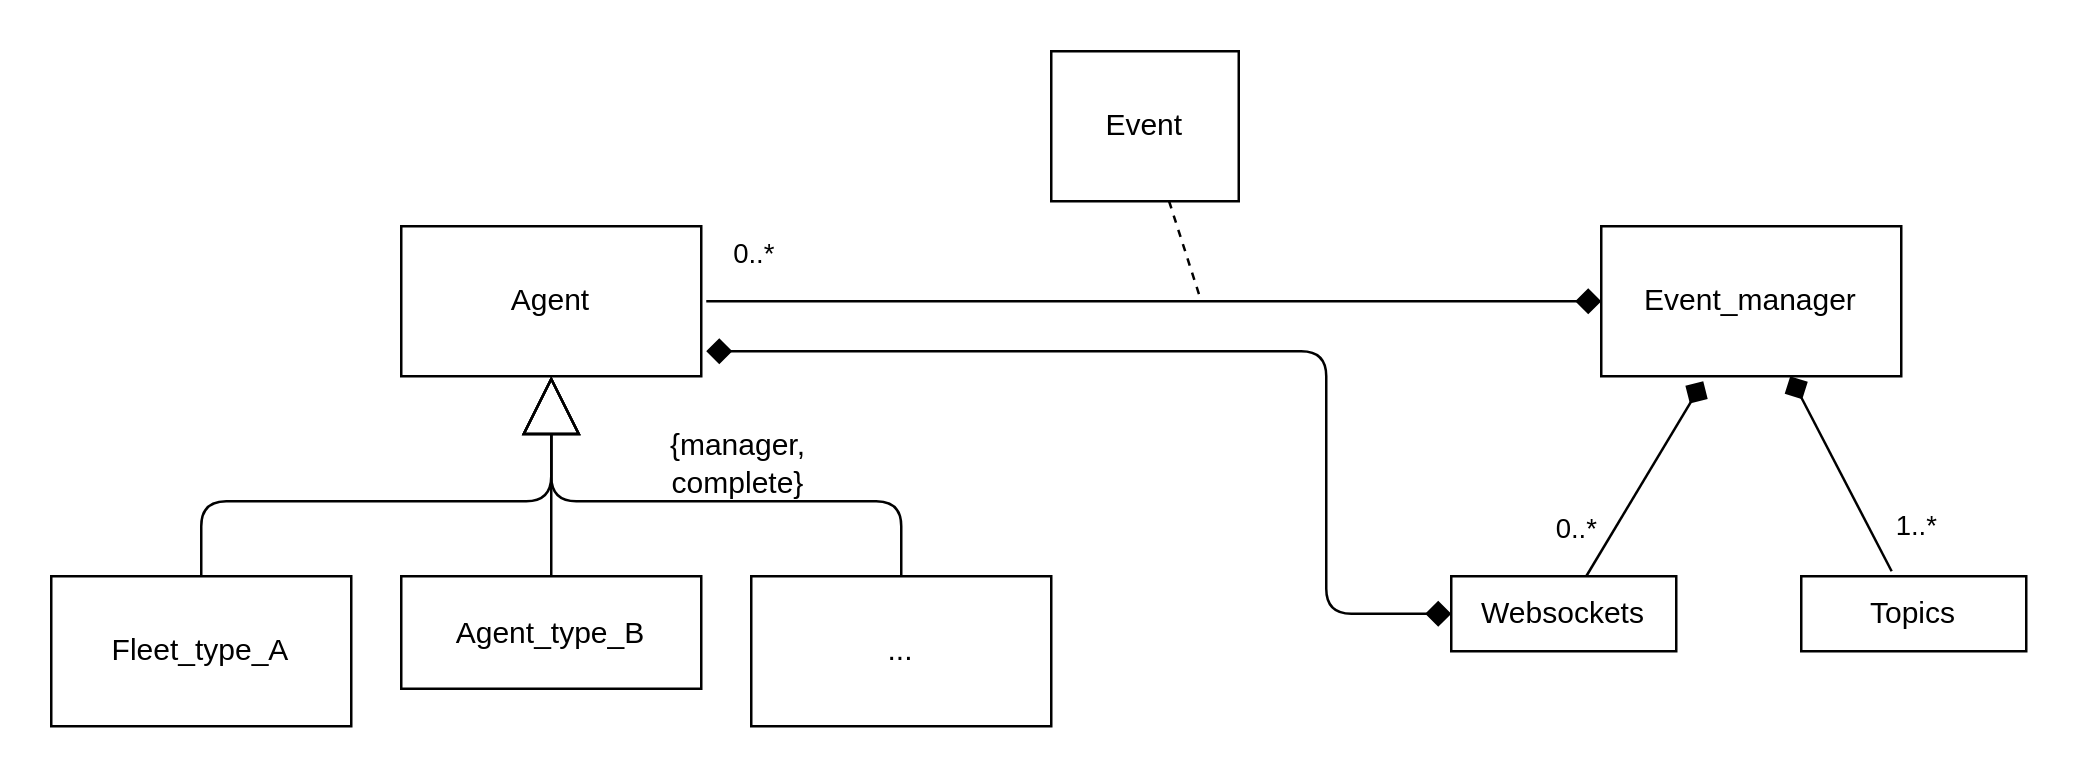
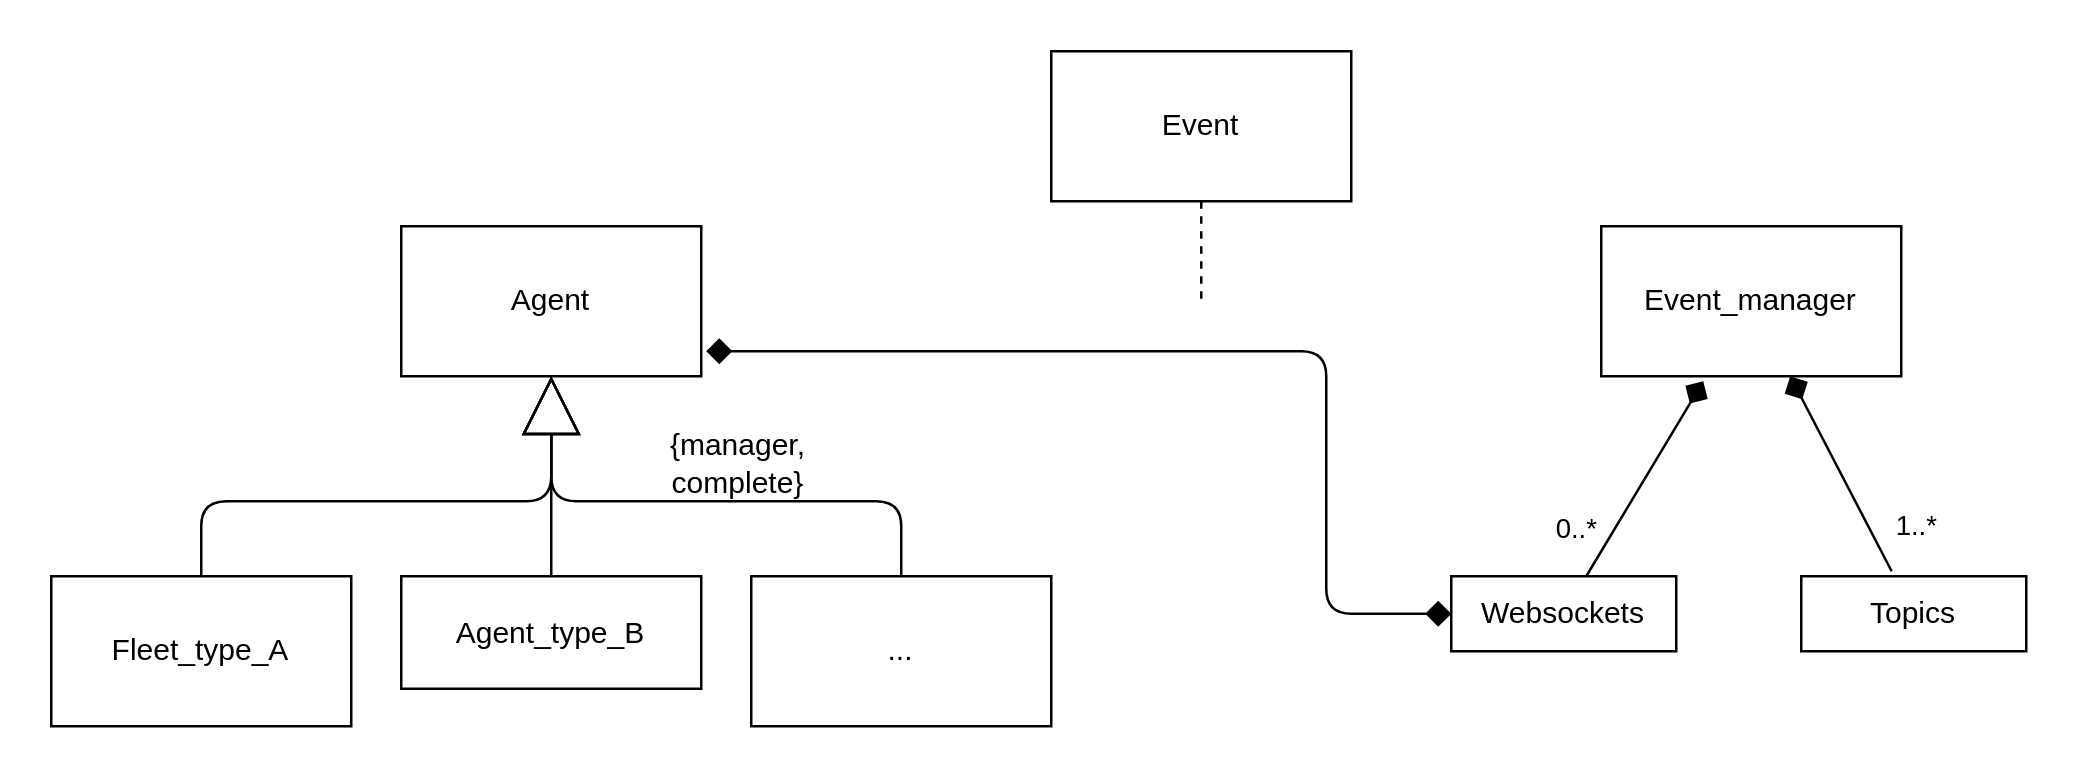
(1145, 126) -> (1201, 126)
(951, 301) -> none
